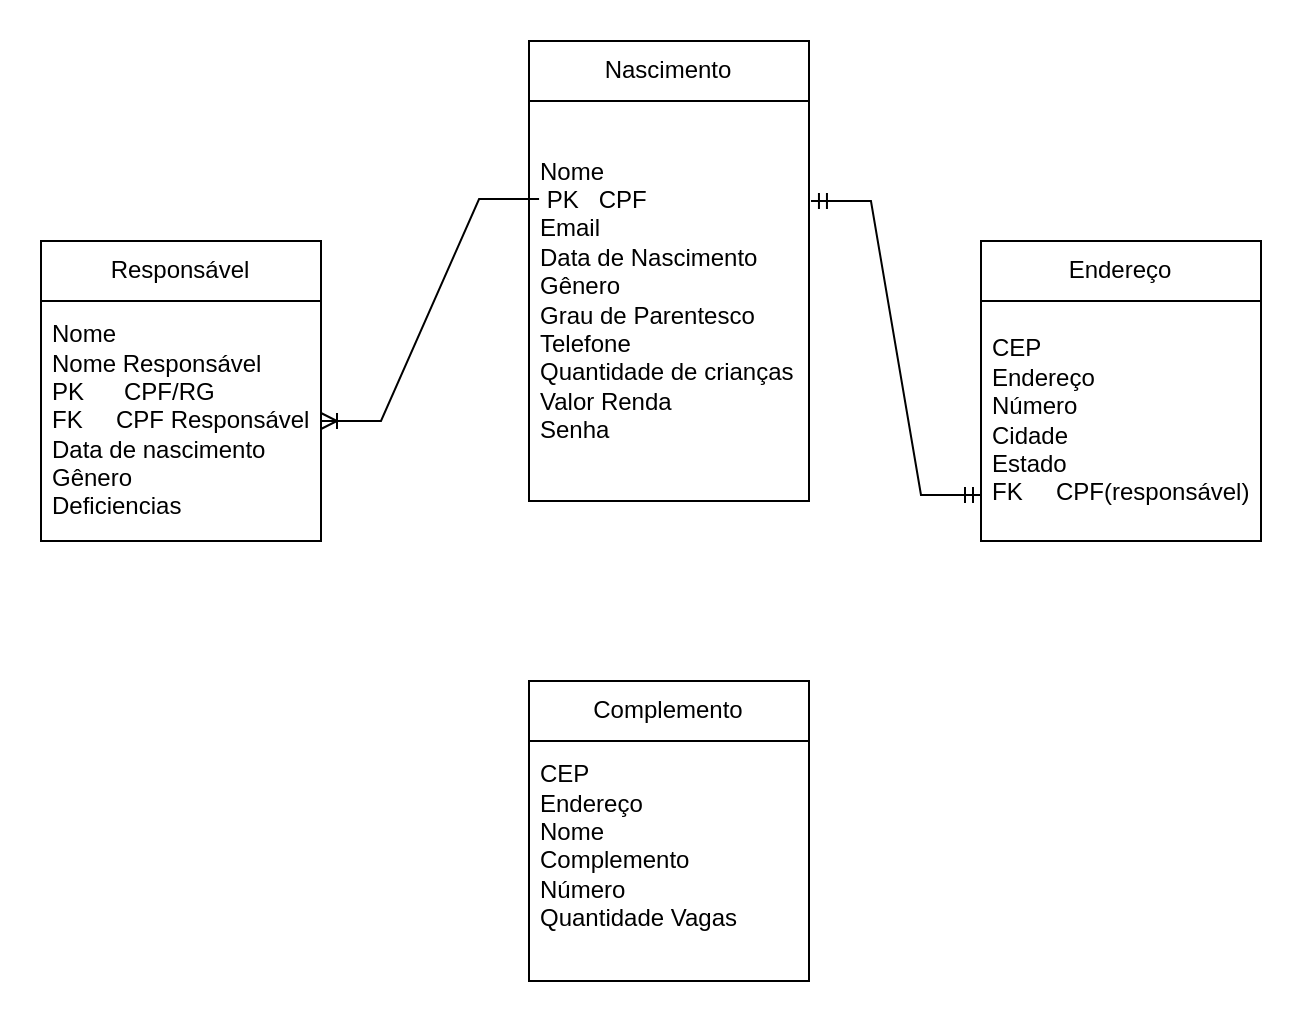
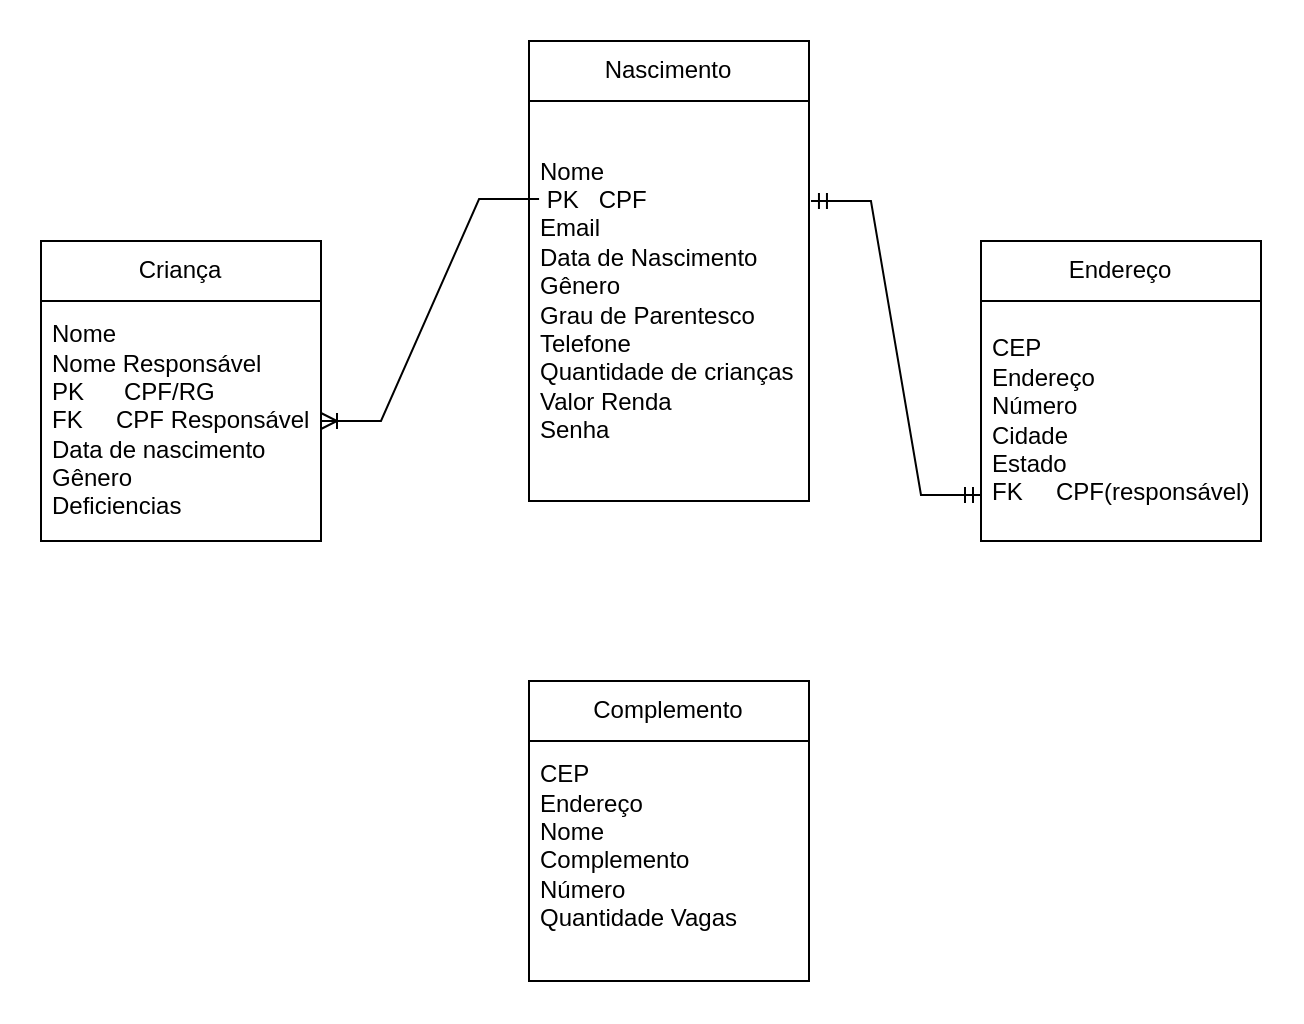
(181, 271) -> (181, 271)
